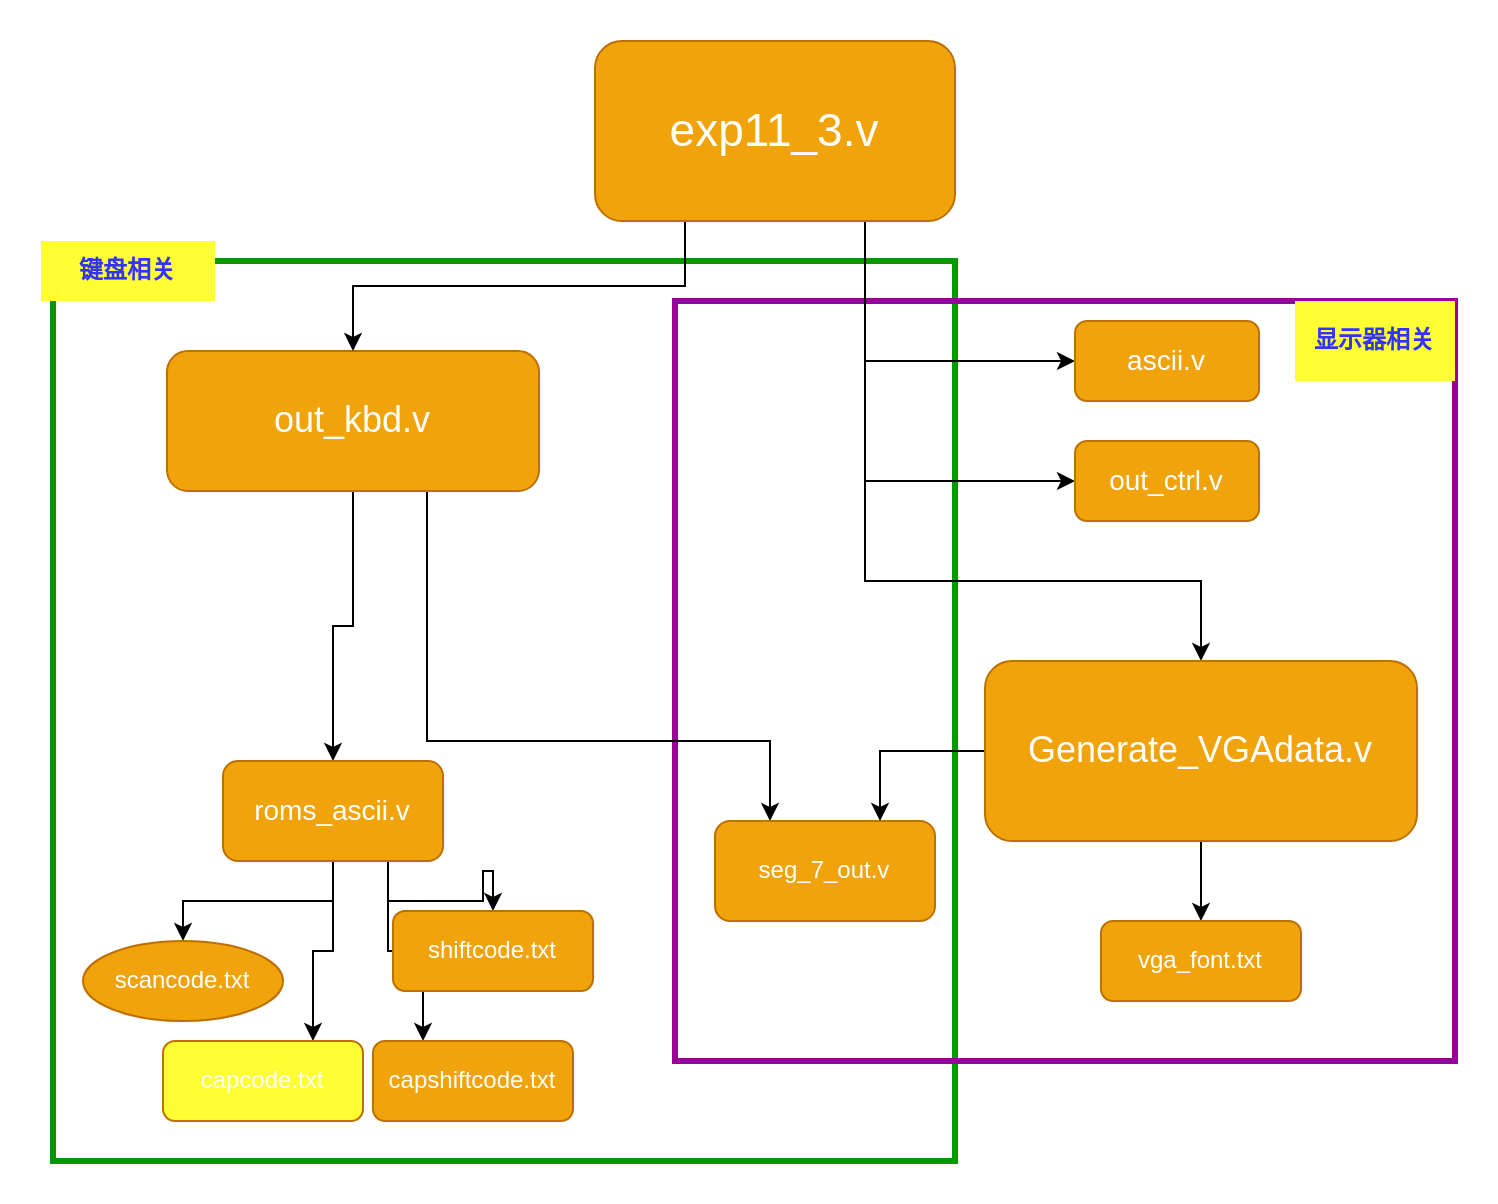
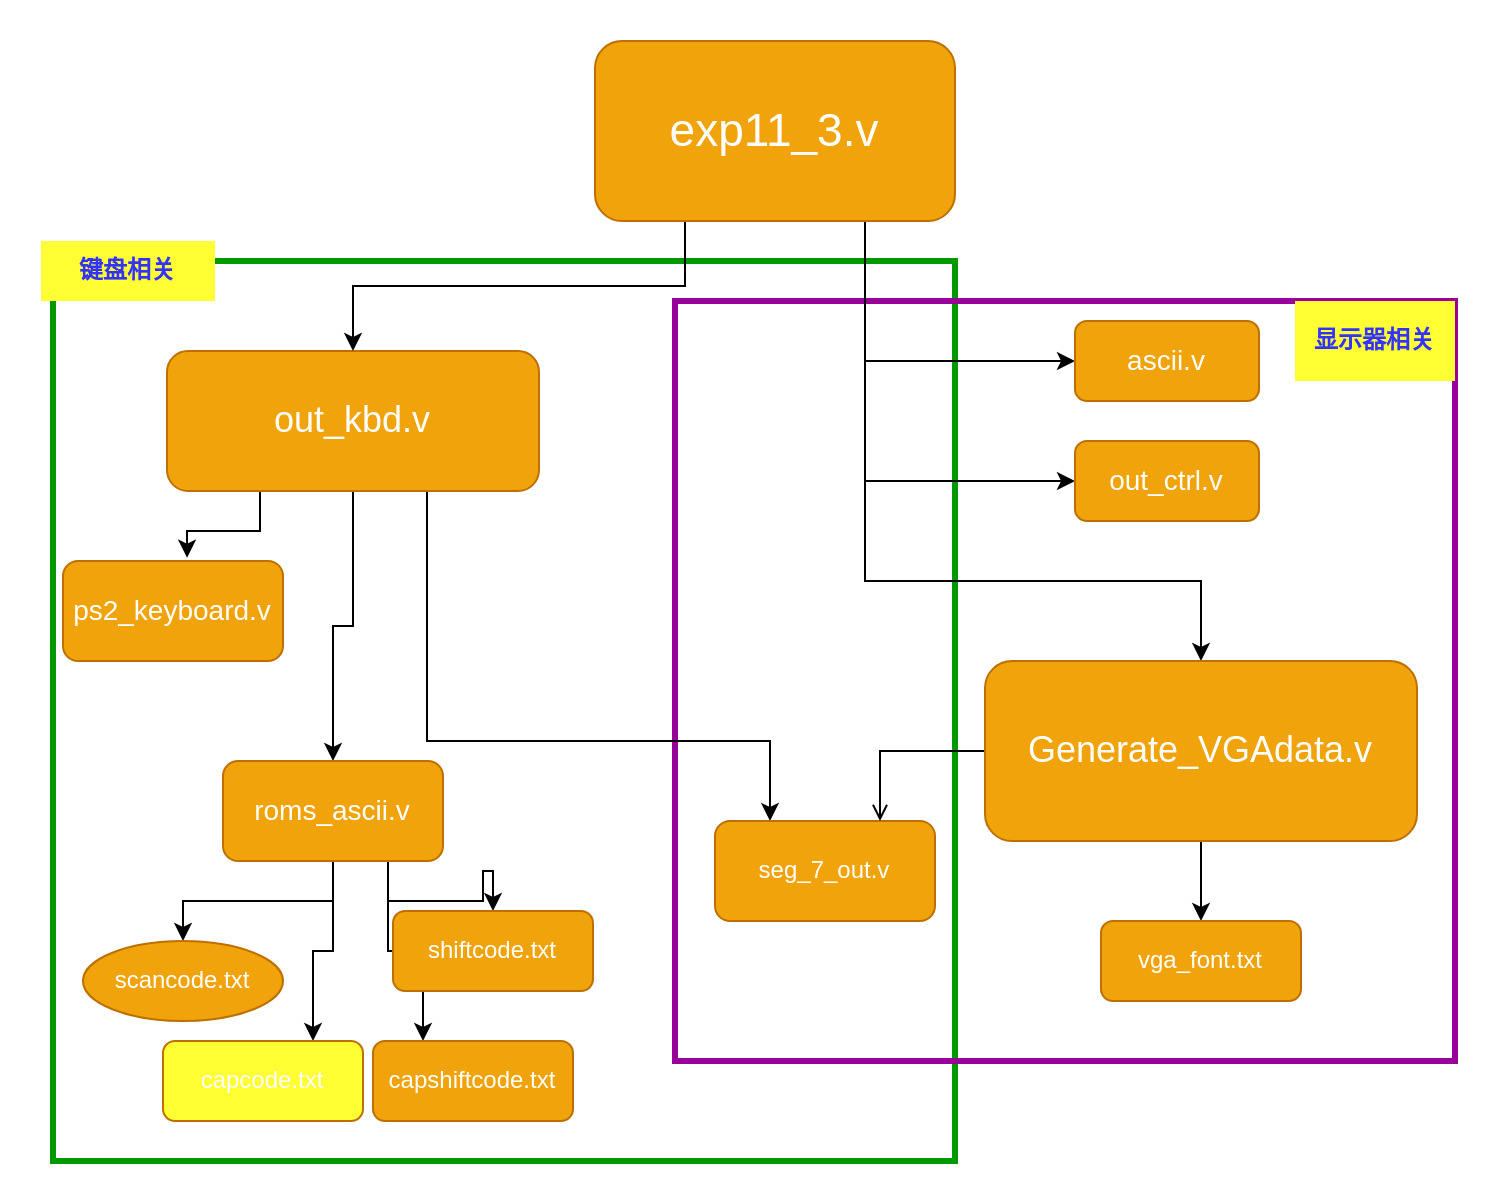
none -> (237, 531)
none -> (173, 611)
(880, 806) -> (880, 808)
